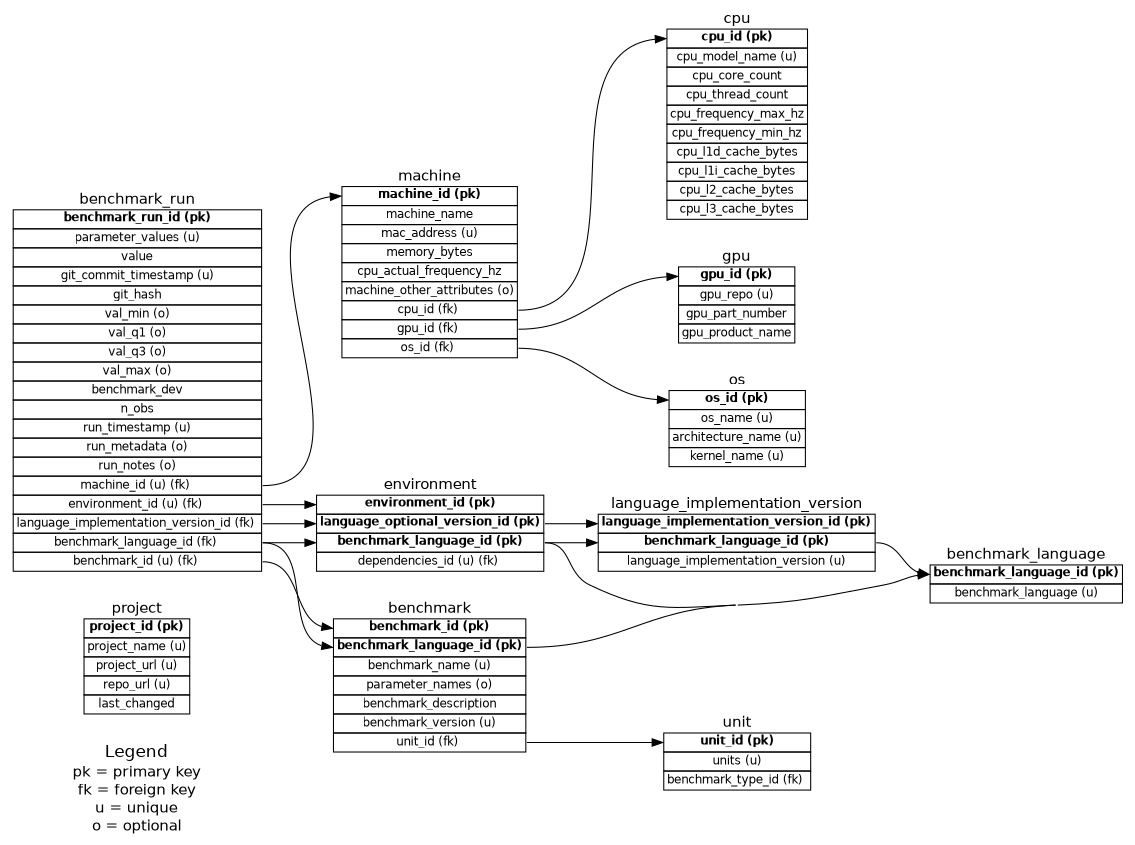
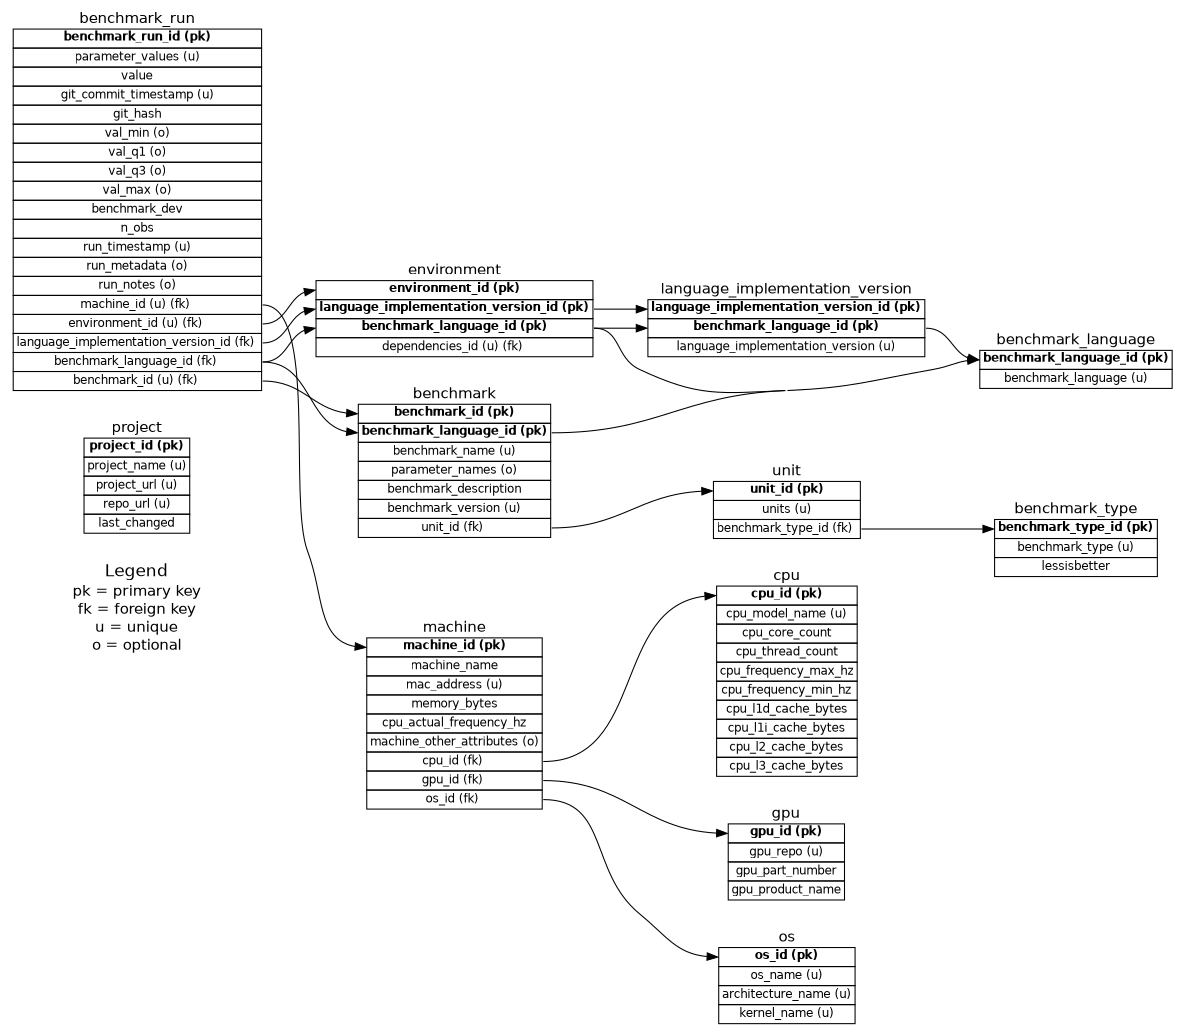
(430, 522) -> (454, 308)
none -> (1076, 537)
